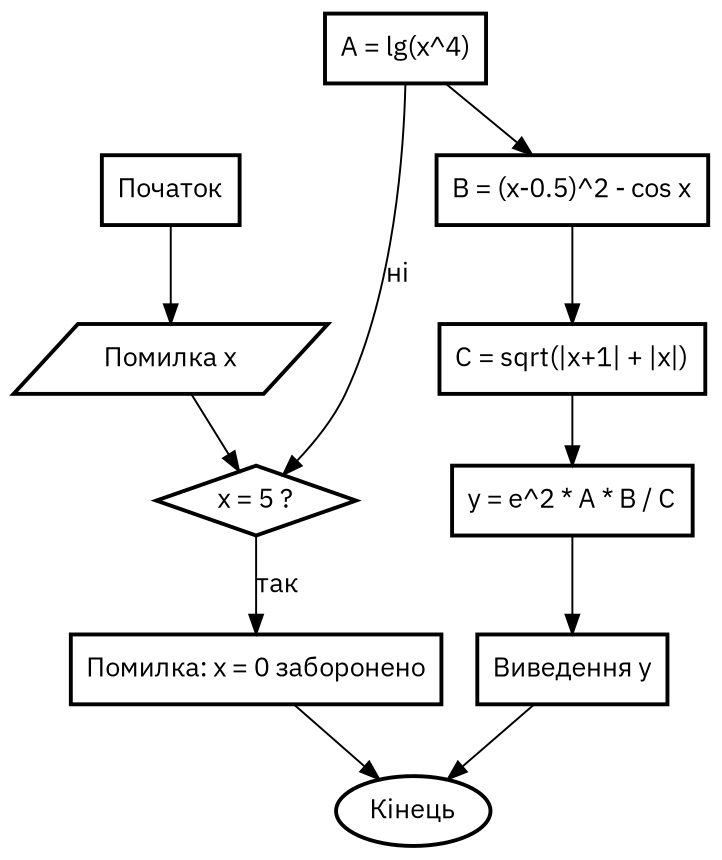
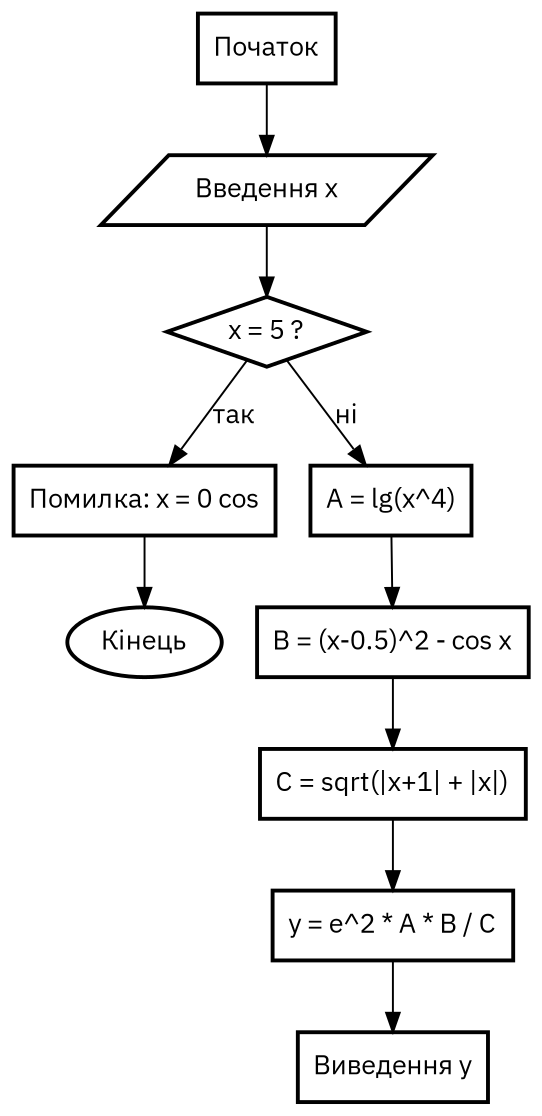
(382, 282) -> (320, 405)
(171, 359) -> (267, 190)
(256, 669) -> (145, 501)
(498, 735) -> none
